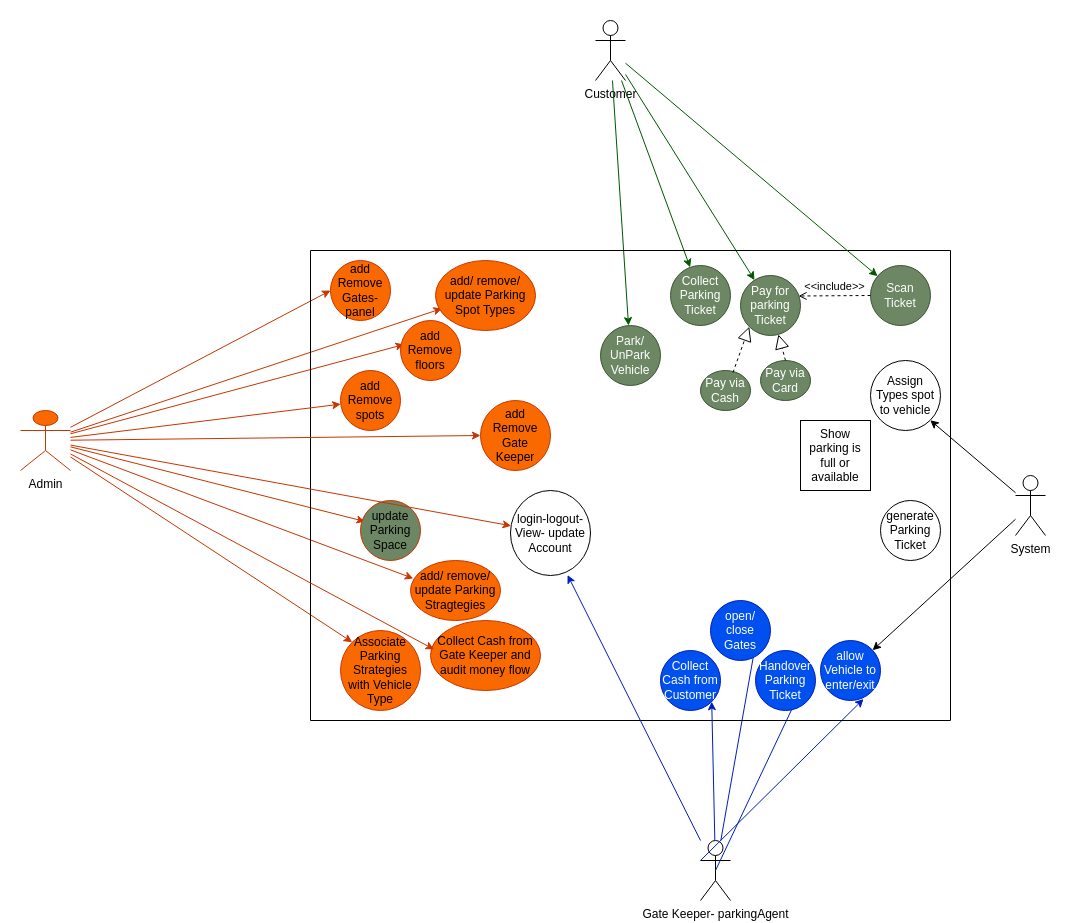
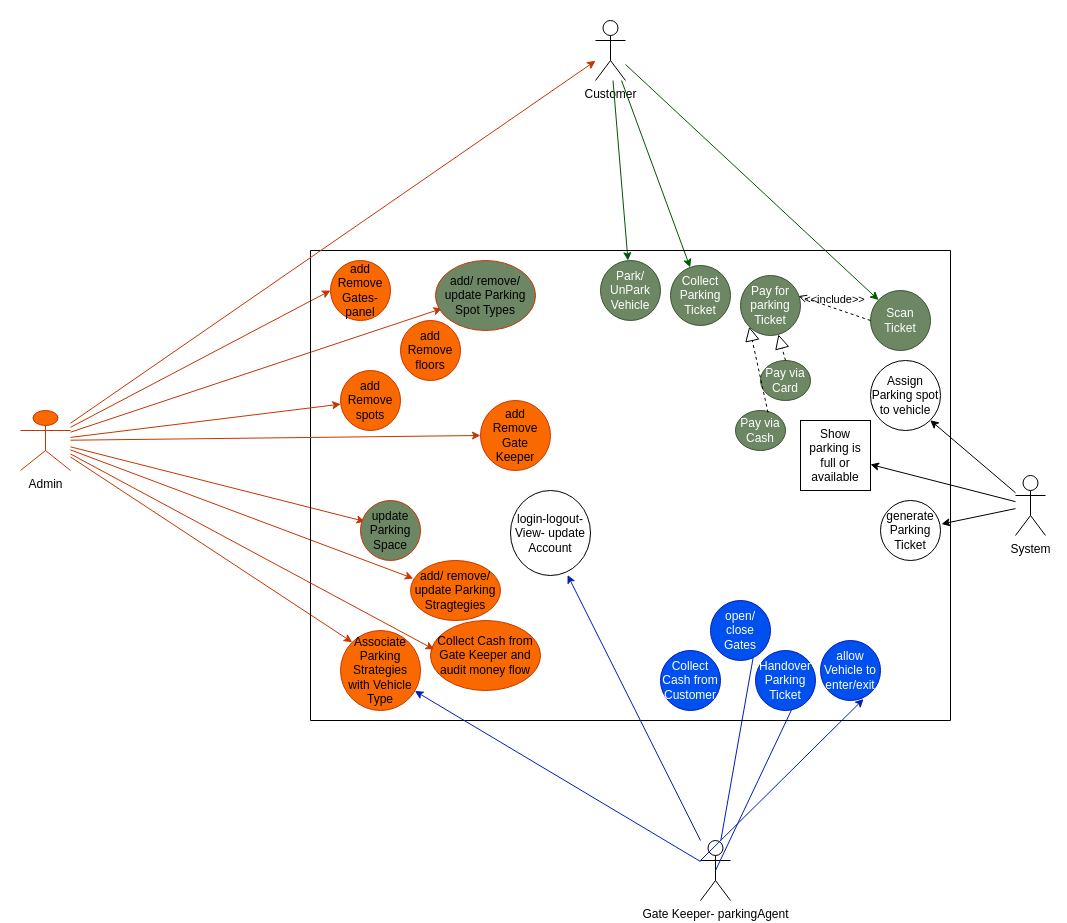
(688, 175) -> none
(486, 296) -> (486, 296)
(901, 296) -> (901, 321)
(631, 356) -> (631, 291)
(234, 390) -> none
(726, 391) -> (761, 431)
(906, 396) -> (906, 396)
(226, 474) -> (330, 244)
none -> (947, 484)
(947, 582) -> (982, 516)
(713, 774) -> (560, 778)
